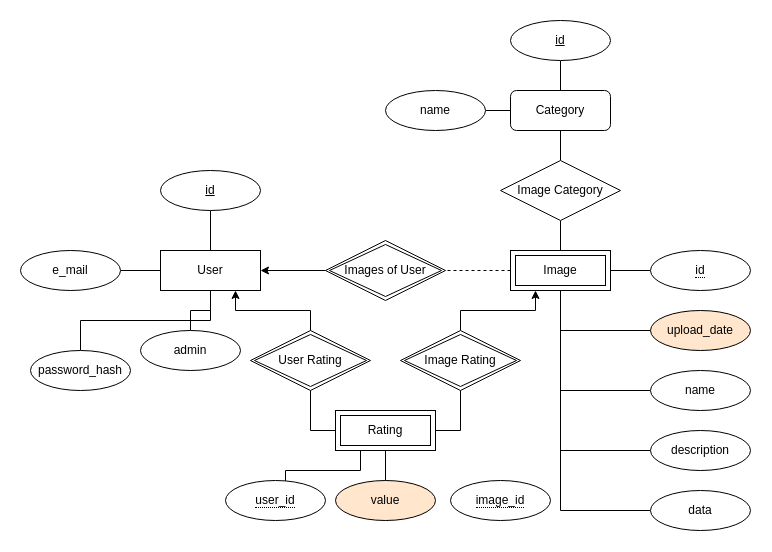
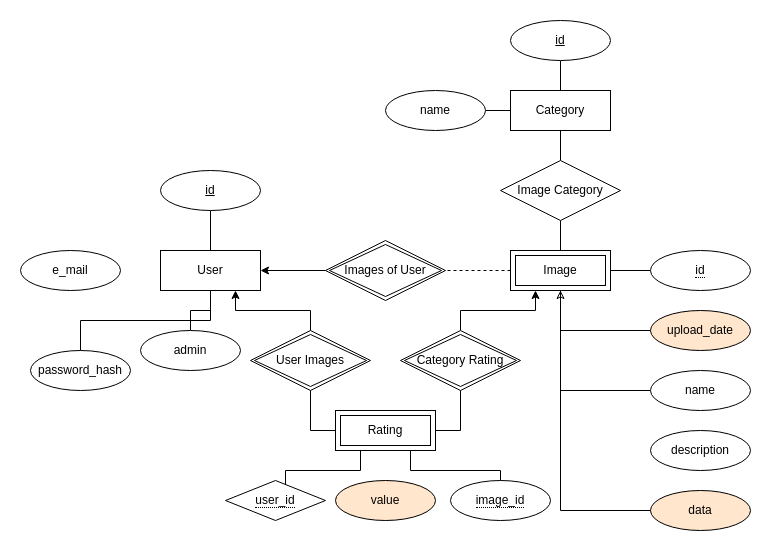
(561, 111) -> (561, 111)
(141, 271) -> none
(311, 361) -> (311, 361)
(461, 361) -> (461, 361)
(606, 451) -> none
(561, 453) -> (561, 452)
(386, 466) -> none
none -> (451, 471)
(276, 501) -> (276, 501)
(701, 511) -> (701, 511)
